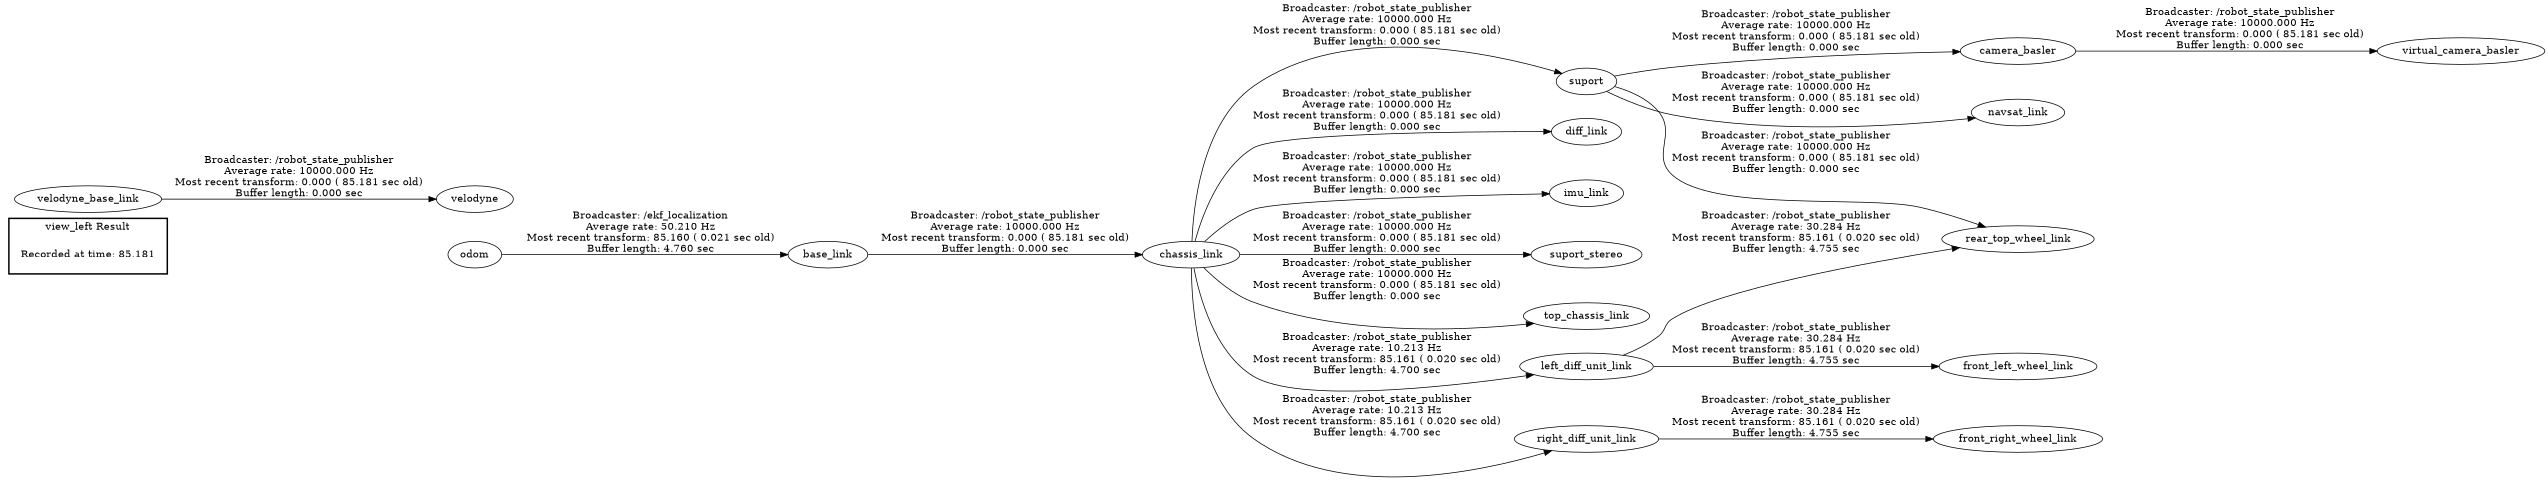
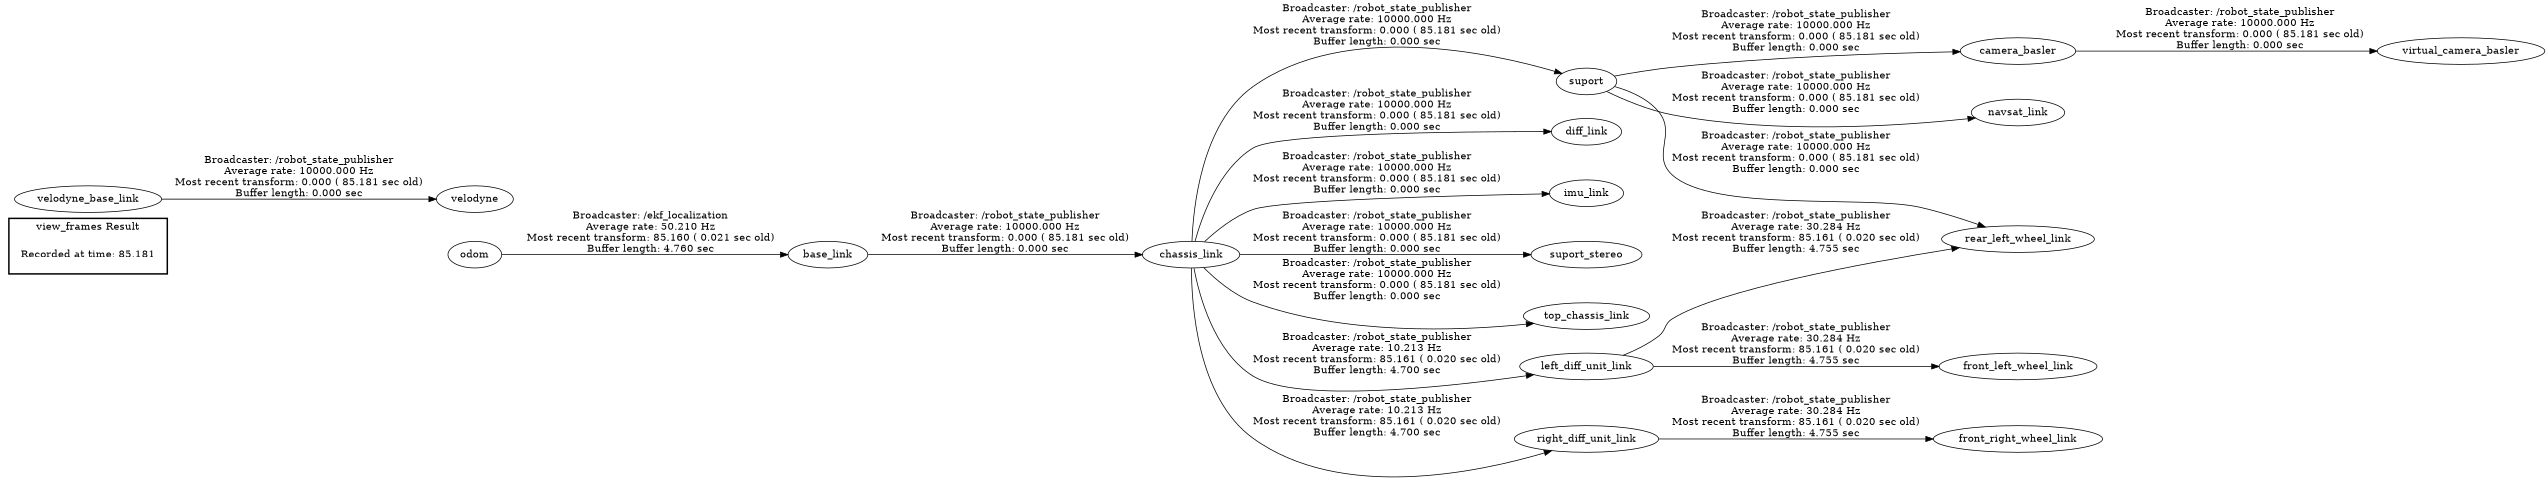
(88, 227) -> (88, 227)
(2018, 239) -> (2018, 239)
